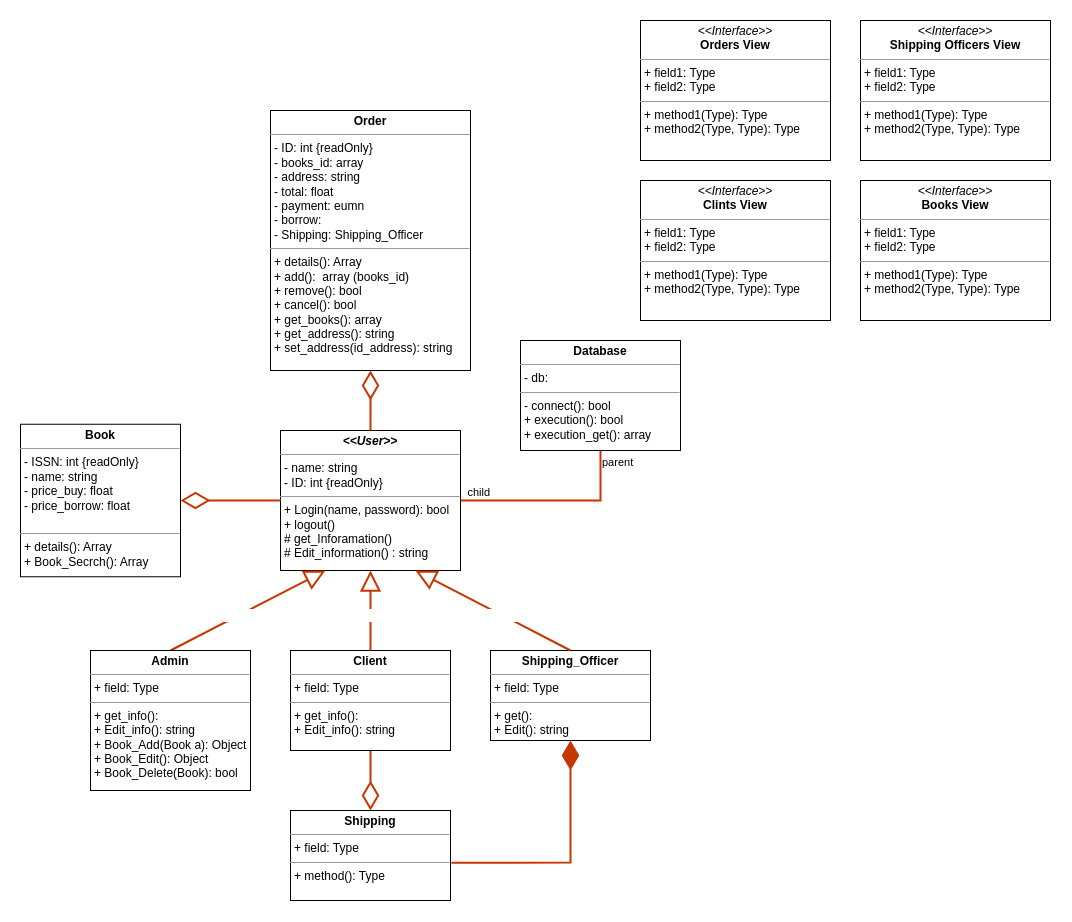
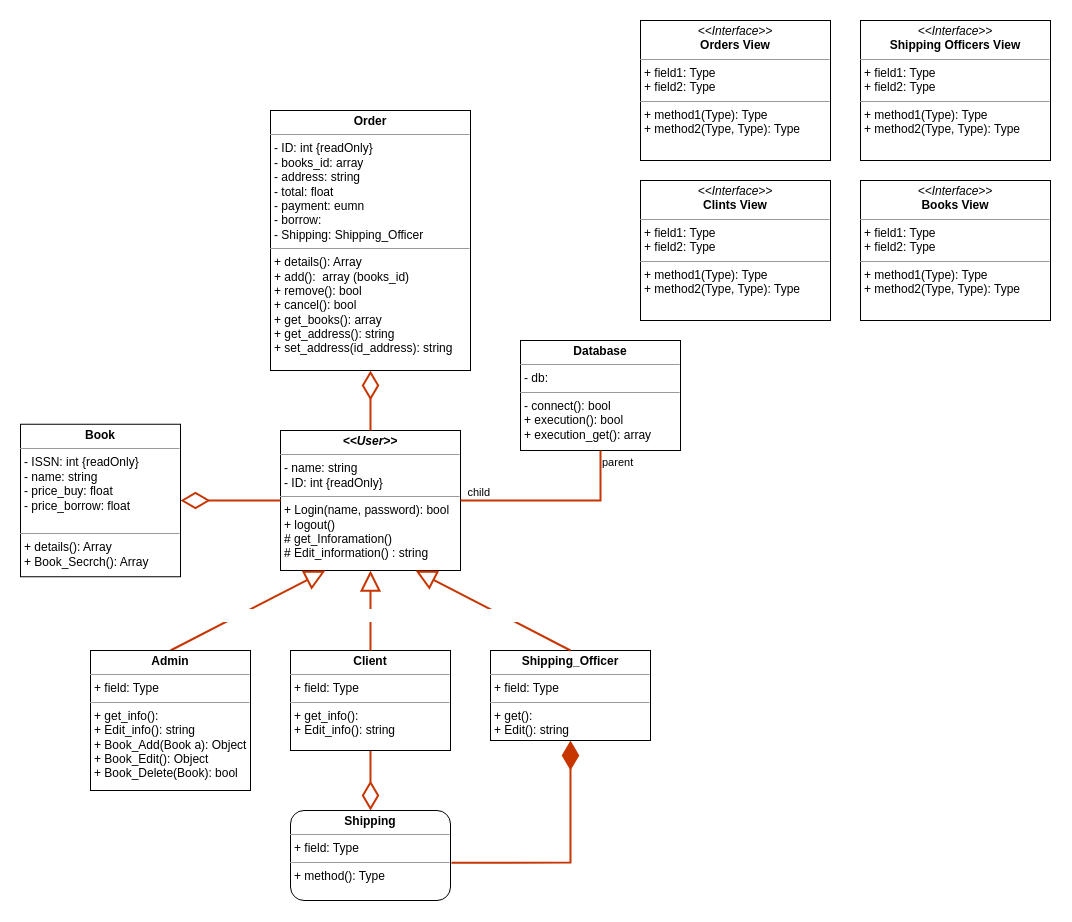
(371, 856) -> (371, 856)
